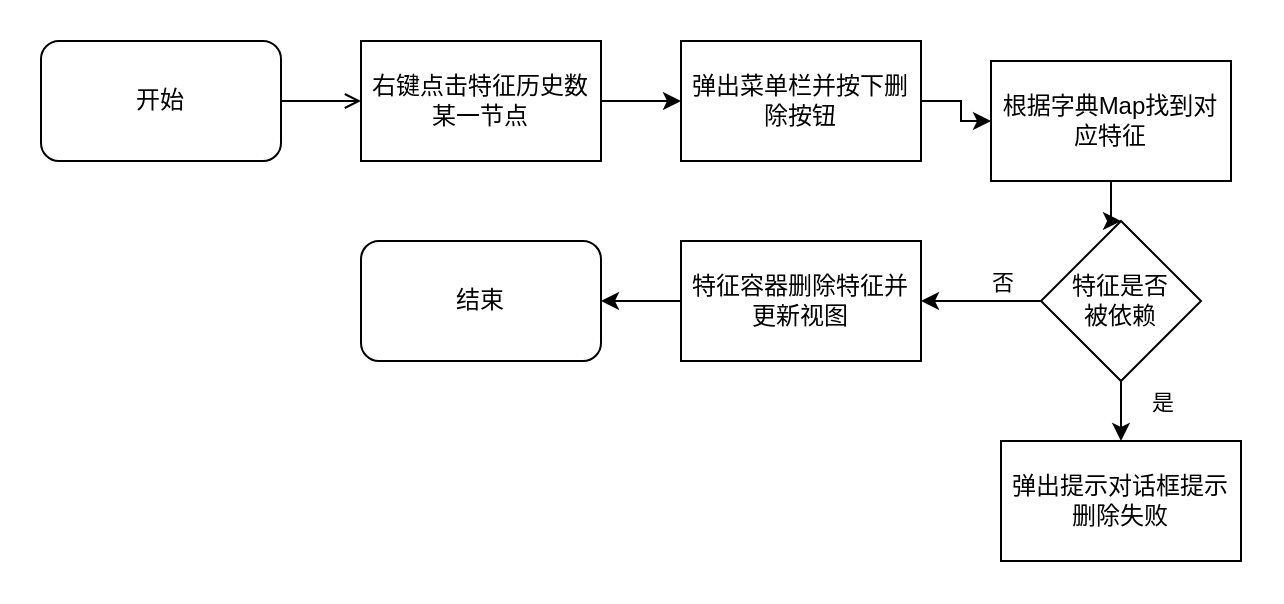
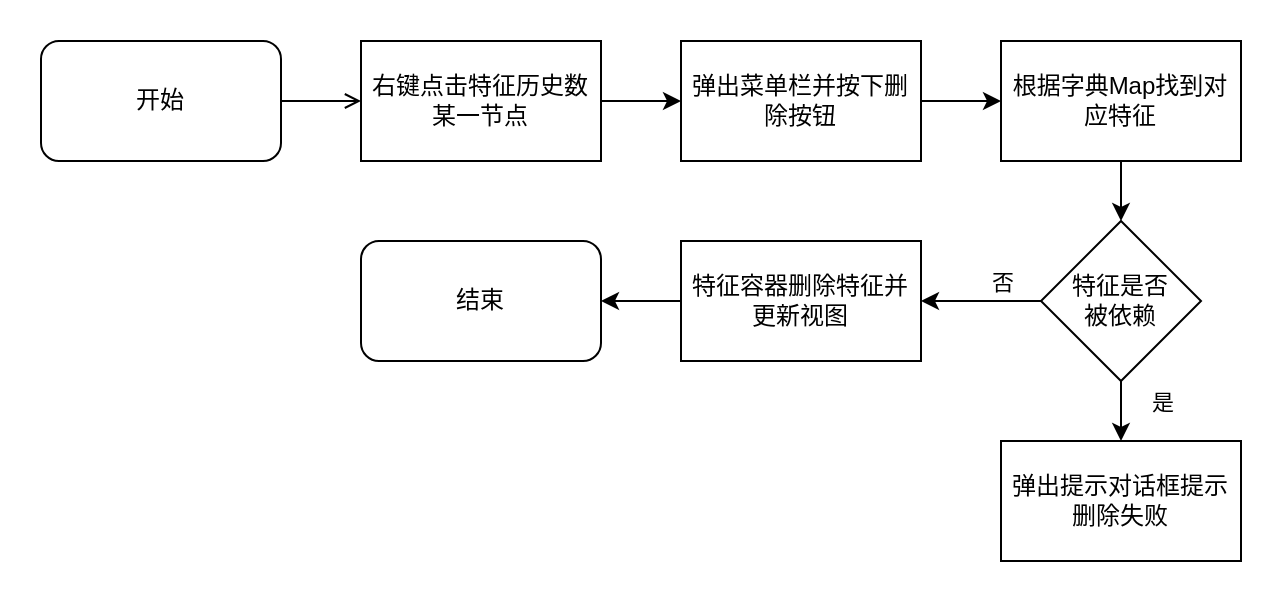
(1111, 121) -> (1121, 101)
